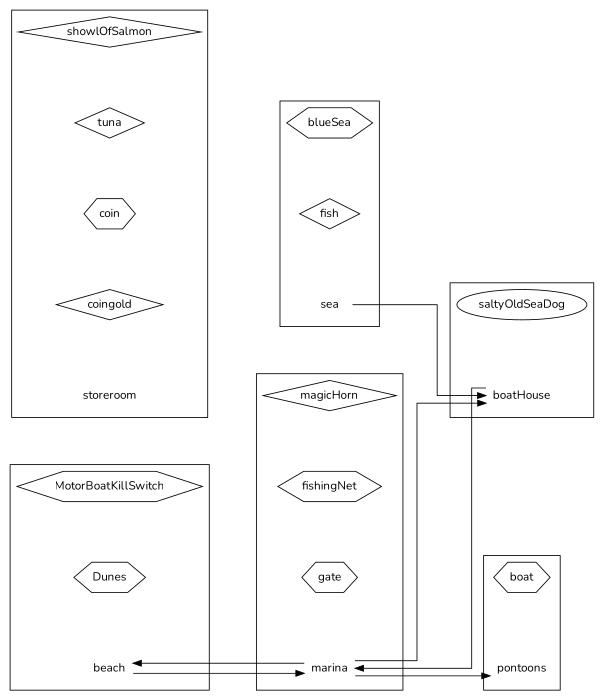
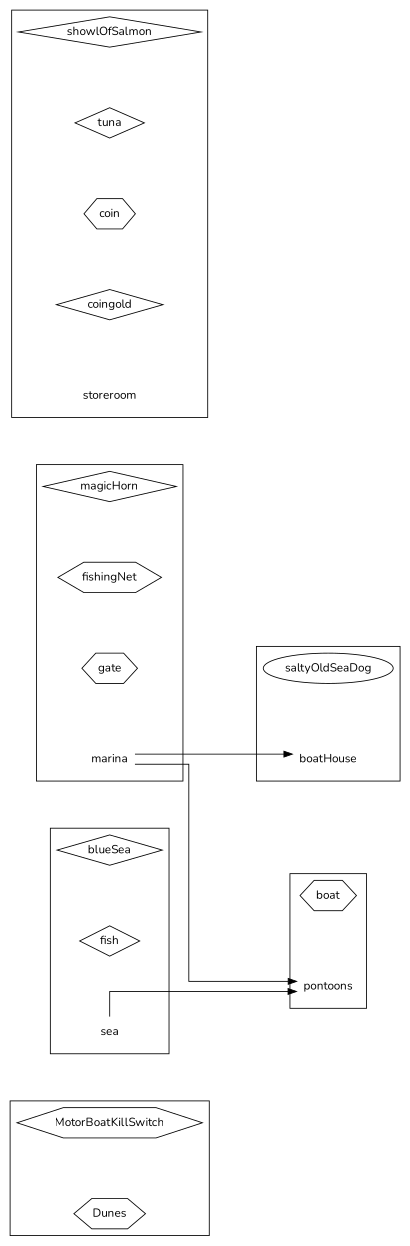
(330, 123) -> (110, 850)
(437, 328) -> (186, 991)
(472, 575) -> none
(110, 668) -> none
